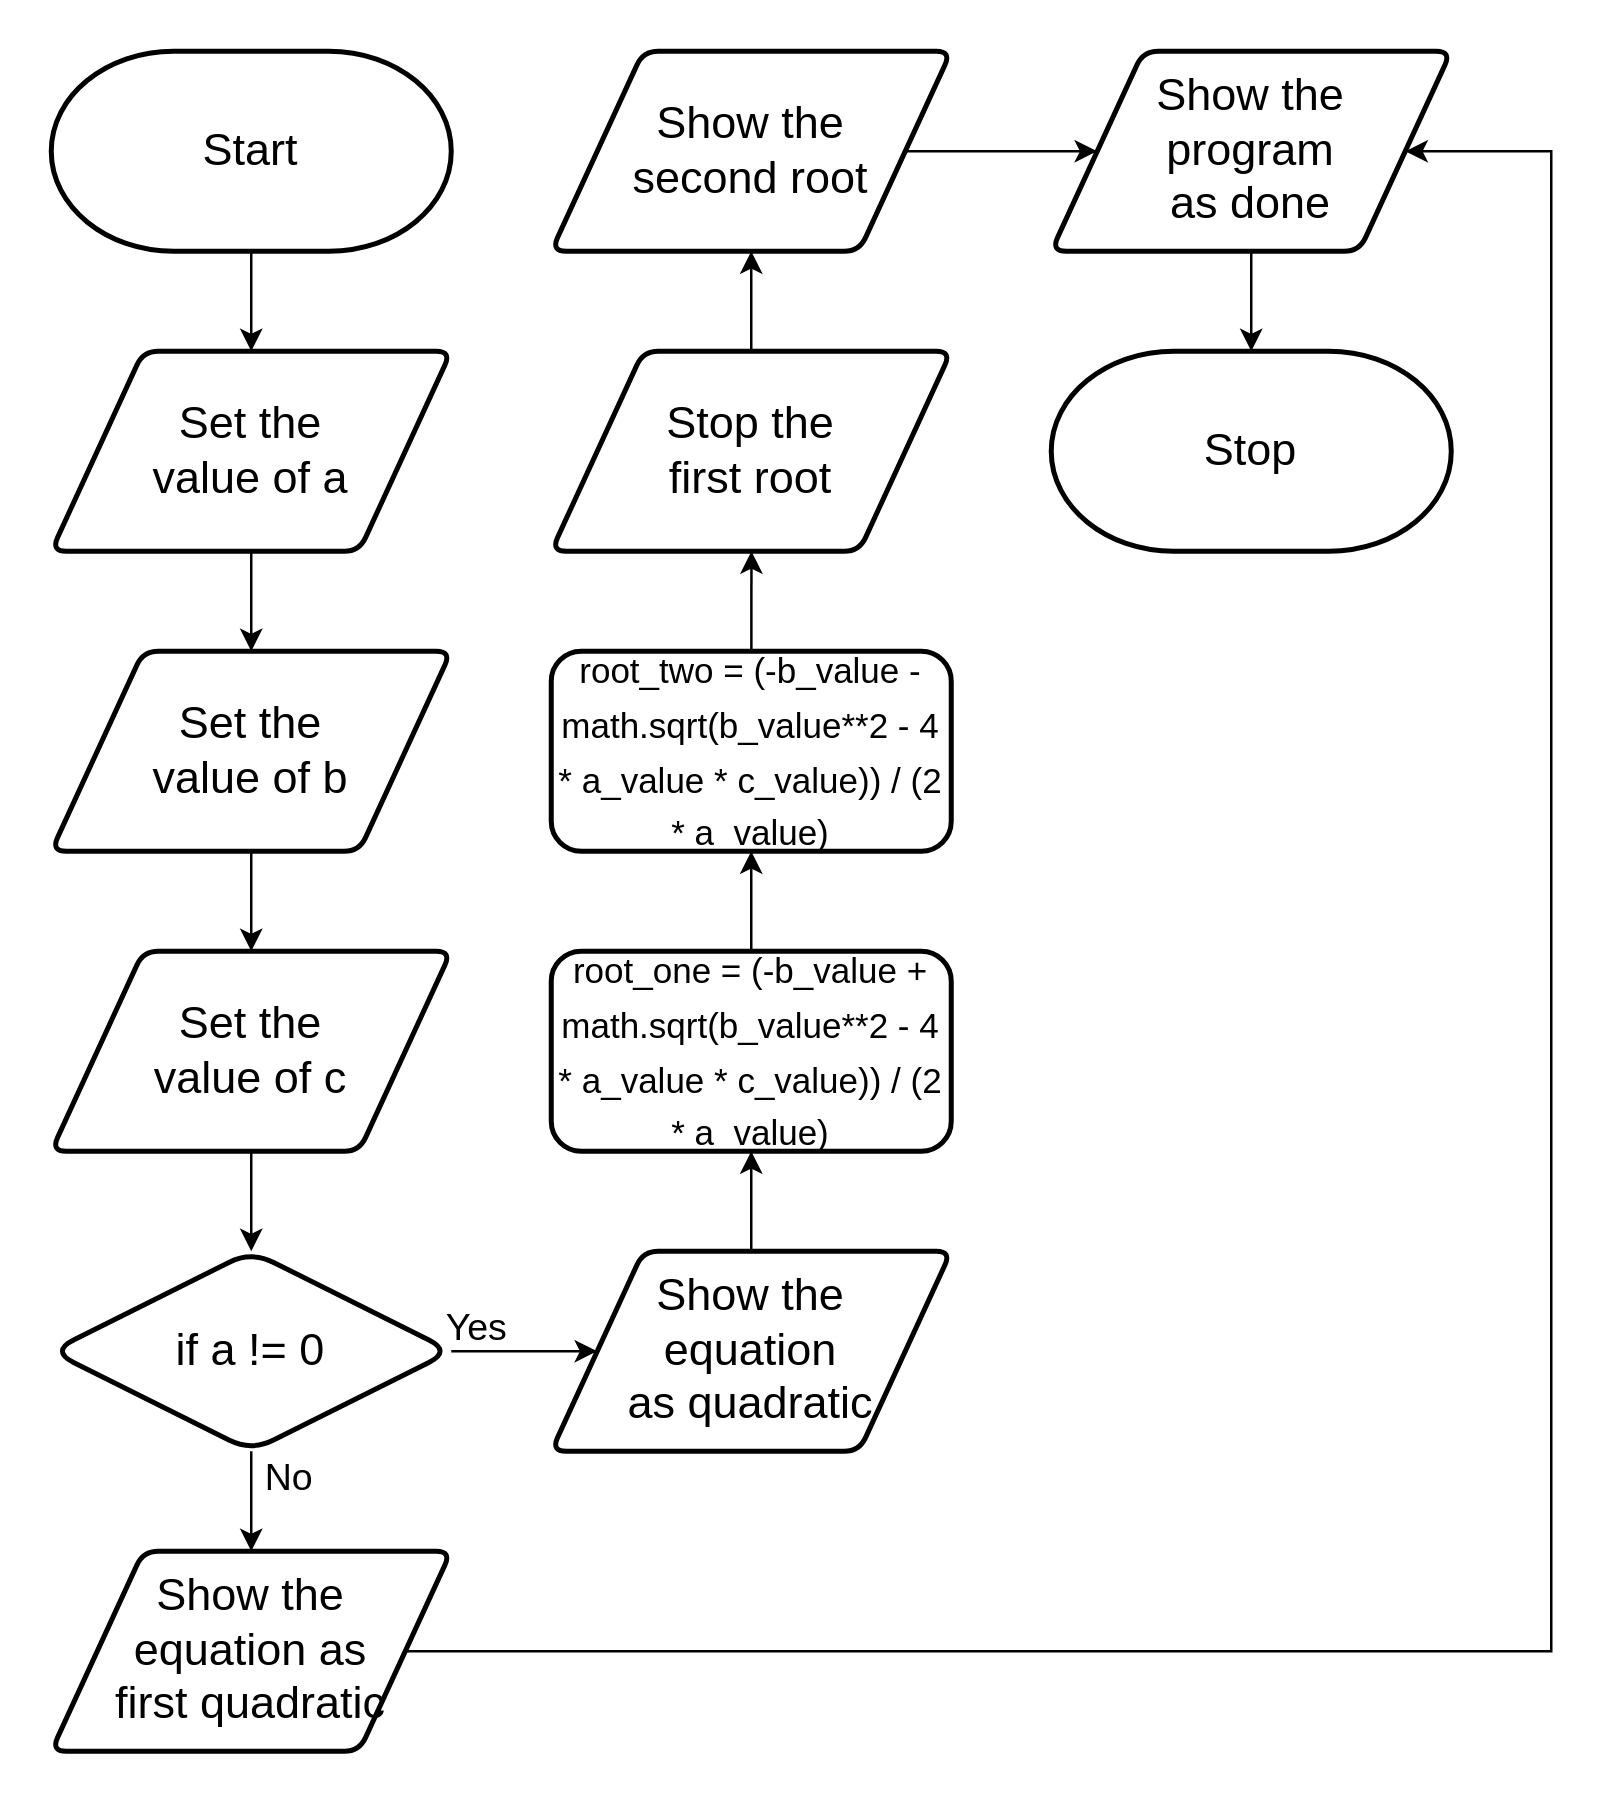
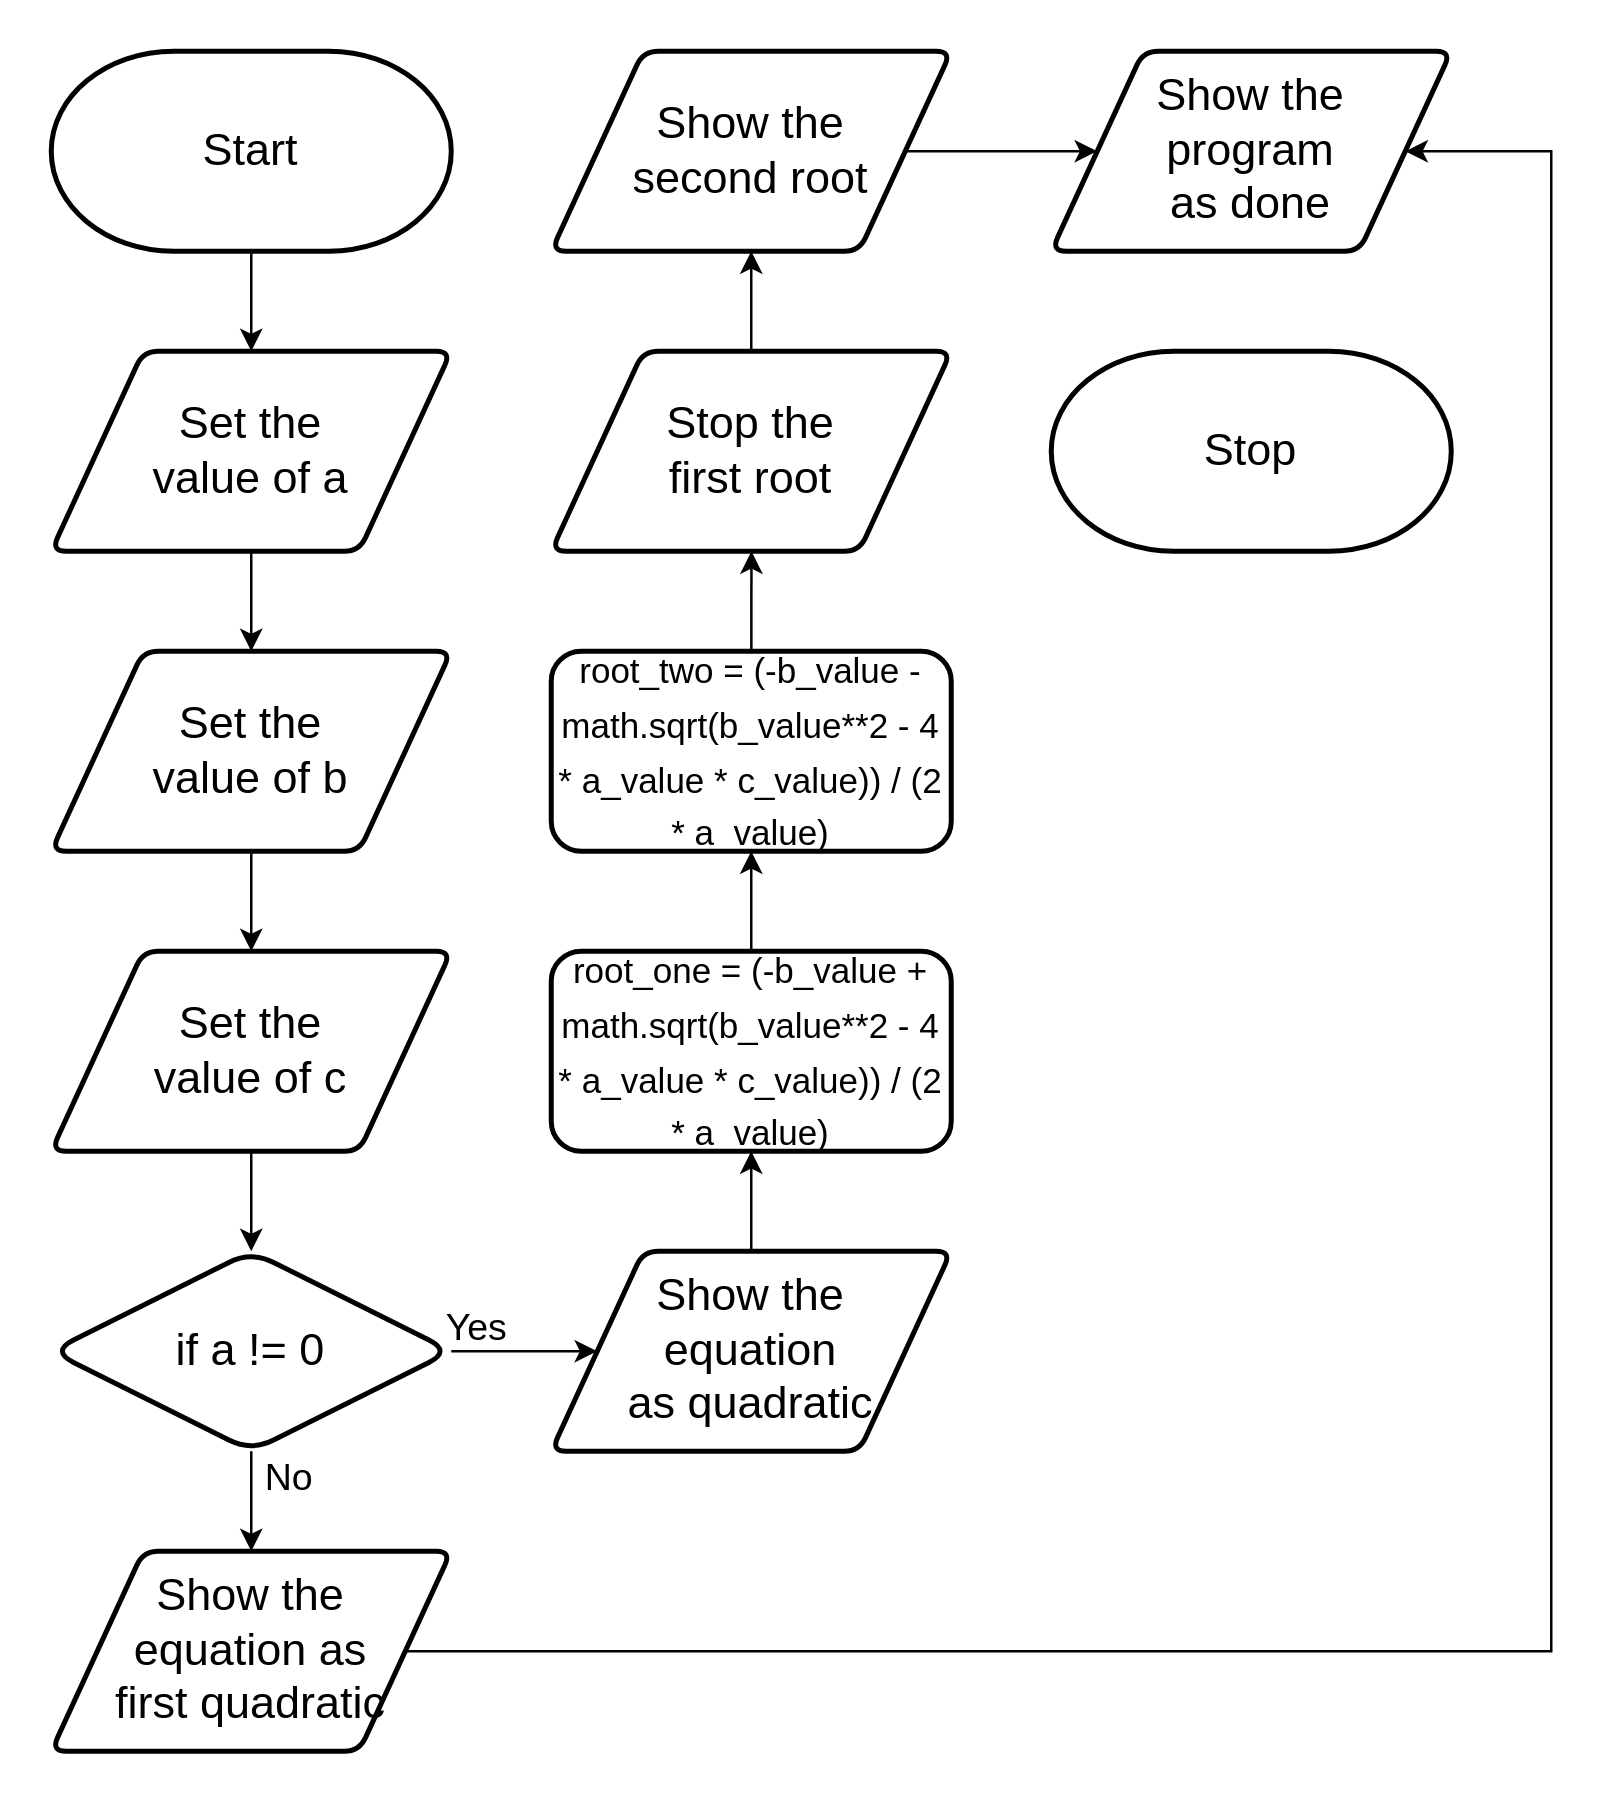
(1251, 293) -> none
